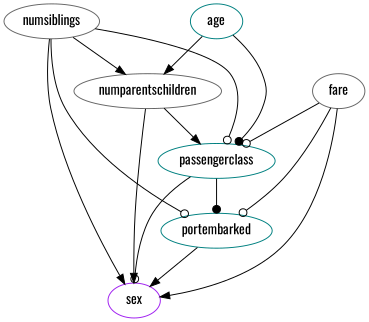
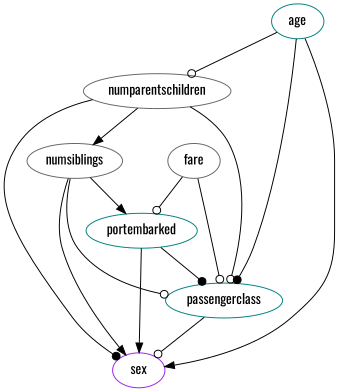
(95, 53) -> (119, 123)
(183, 55) -> (236, 52)
(179, 123) -> (240, 182)
(91, 143) -> (105, 192)
(137, 191) -> (12, 221)
(217, 192) -> (180, 263)
(291, 237) -> (334, 247)
